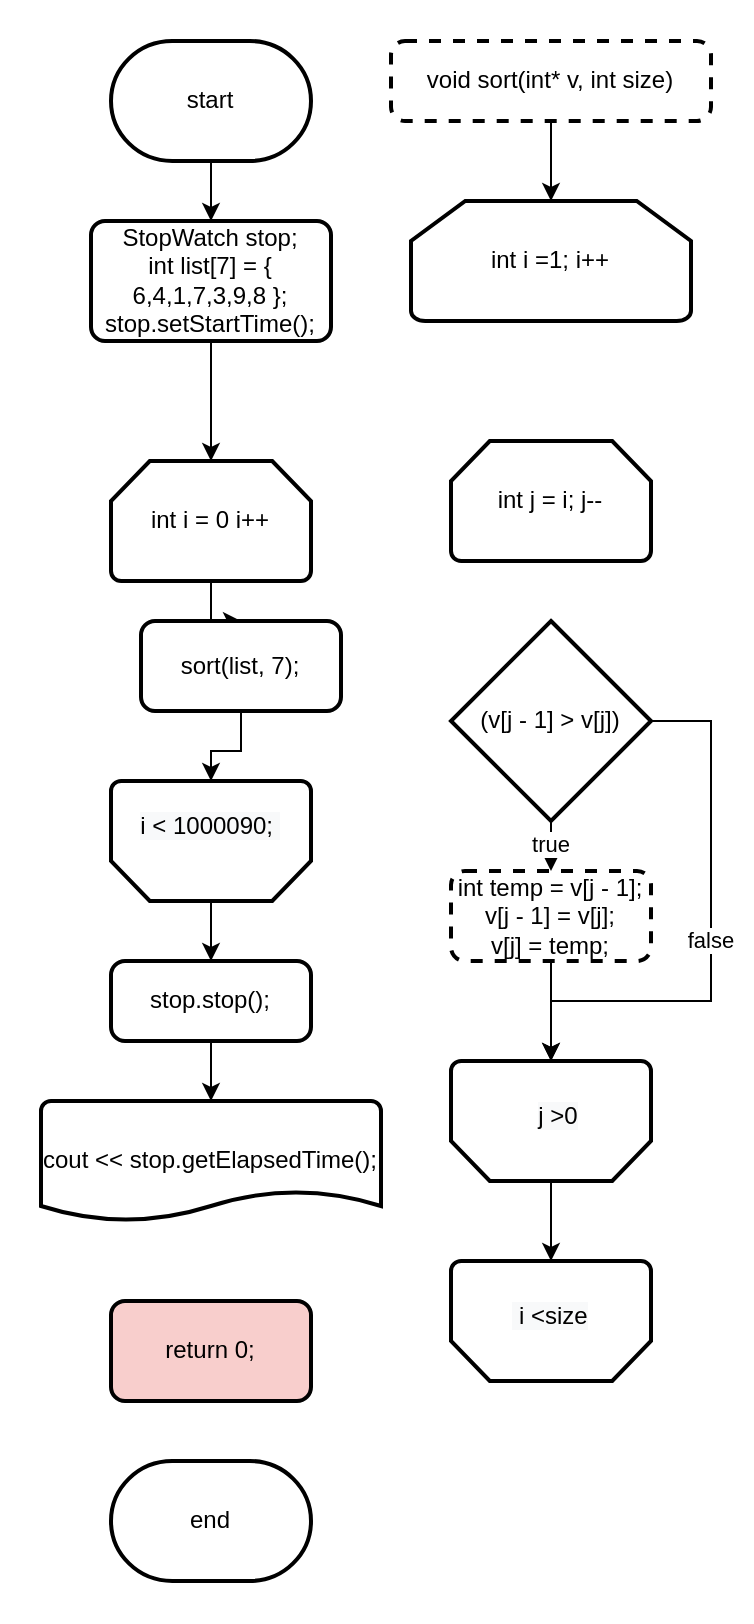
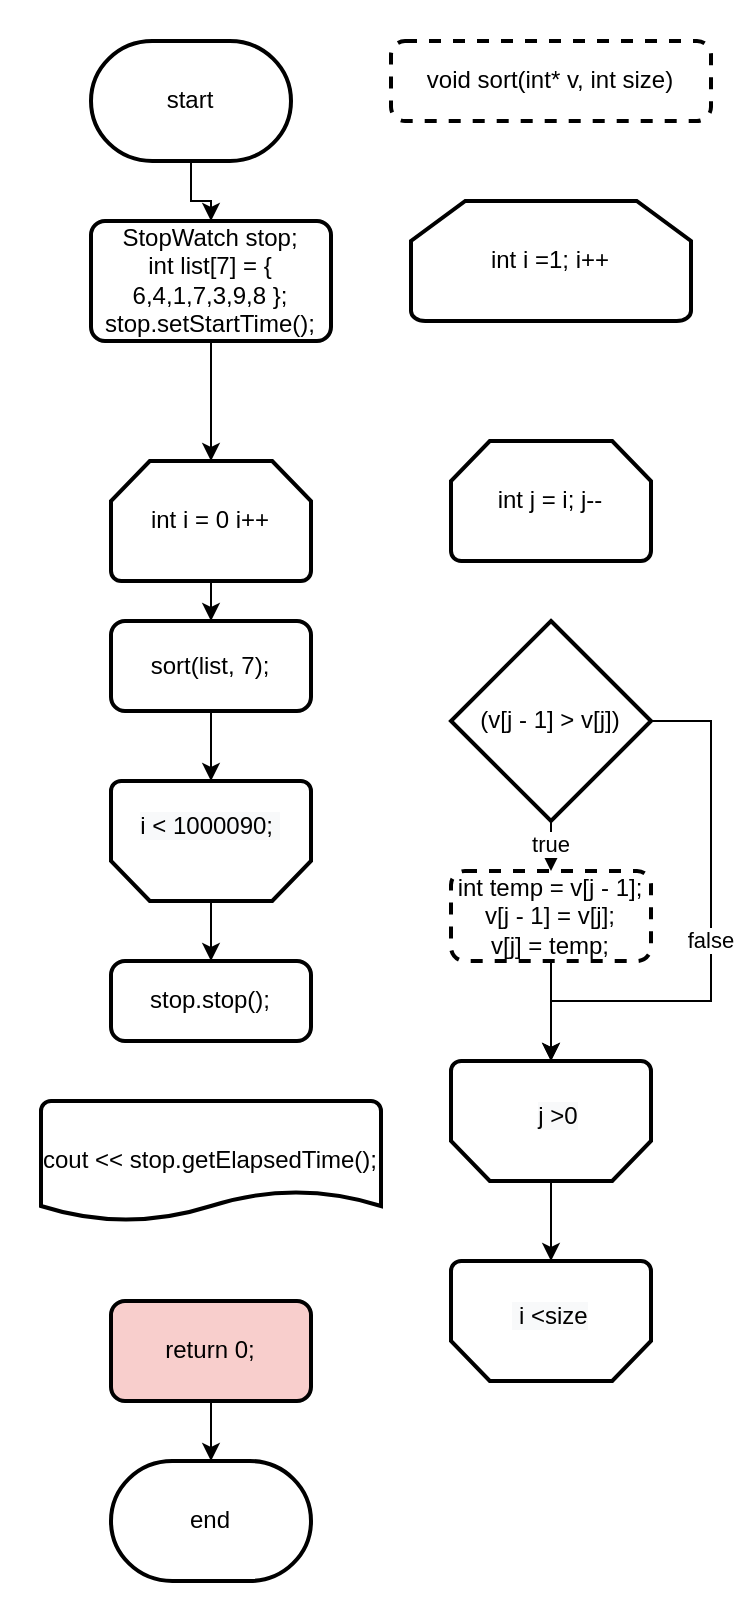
(211, 101) -> (191, 101)
(551, 154) -> none
(241, 666) -> (211, 666)
(211, 1078) -> none
none -> (211, 1438)
